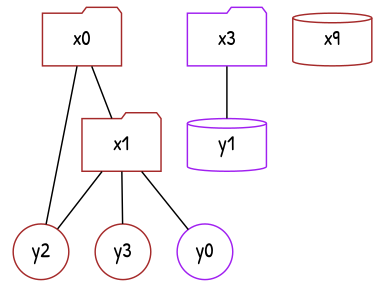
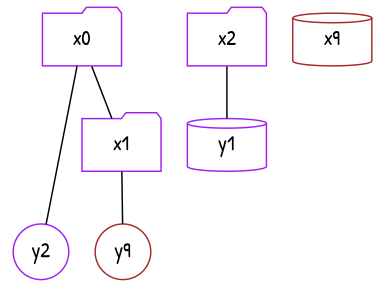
(82, 40) -> (82, 40)
(227, 40) -> (227, 40)
(122, 145) -> (122, 145)
(80, 200) -> none
(41, 252) -> (41, 252)
(123, 252) -> (123, 252)
(205, 252) -> none
